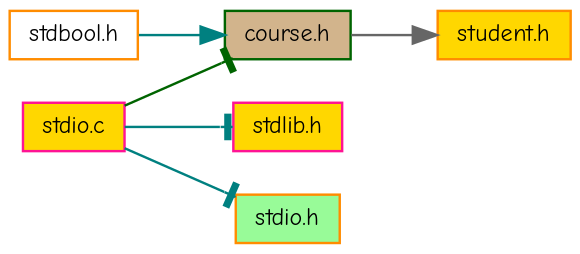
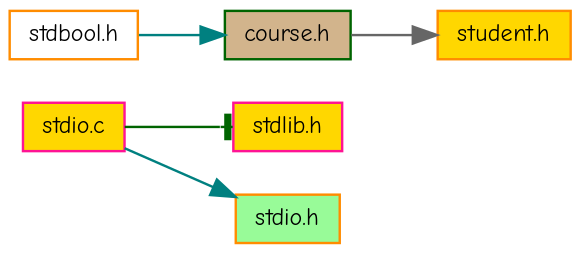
(173, 84) -> none
(172, 127) -> (172, 127)
(174, 170) -> (174, 170)
